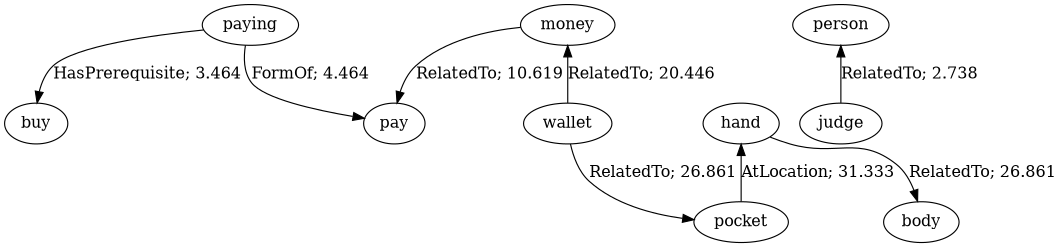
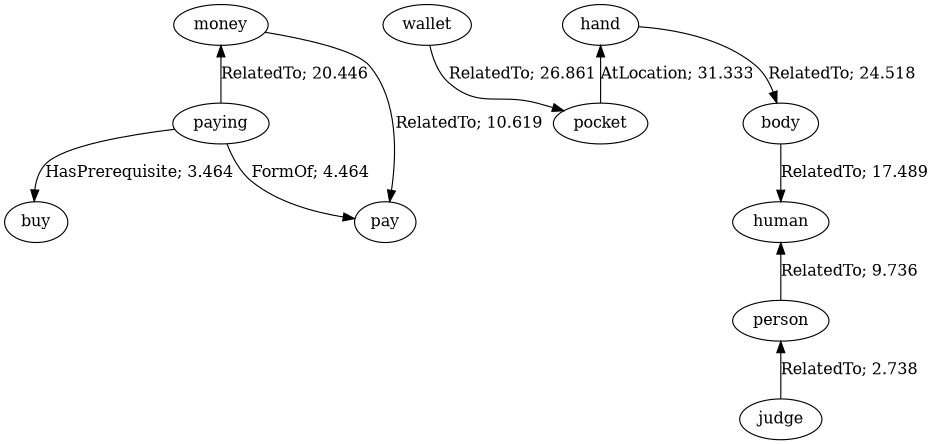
(568, 80) -> (221, 80)
(983, 173) -> (842, 74)
none -> (781, 222)
